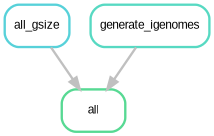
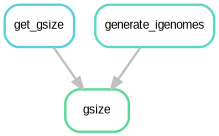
(37, 26) -> (39, 26)
(94, 111) -> (97, 111)
